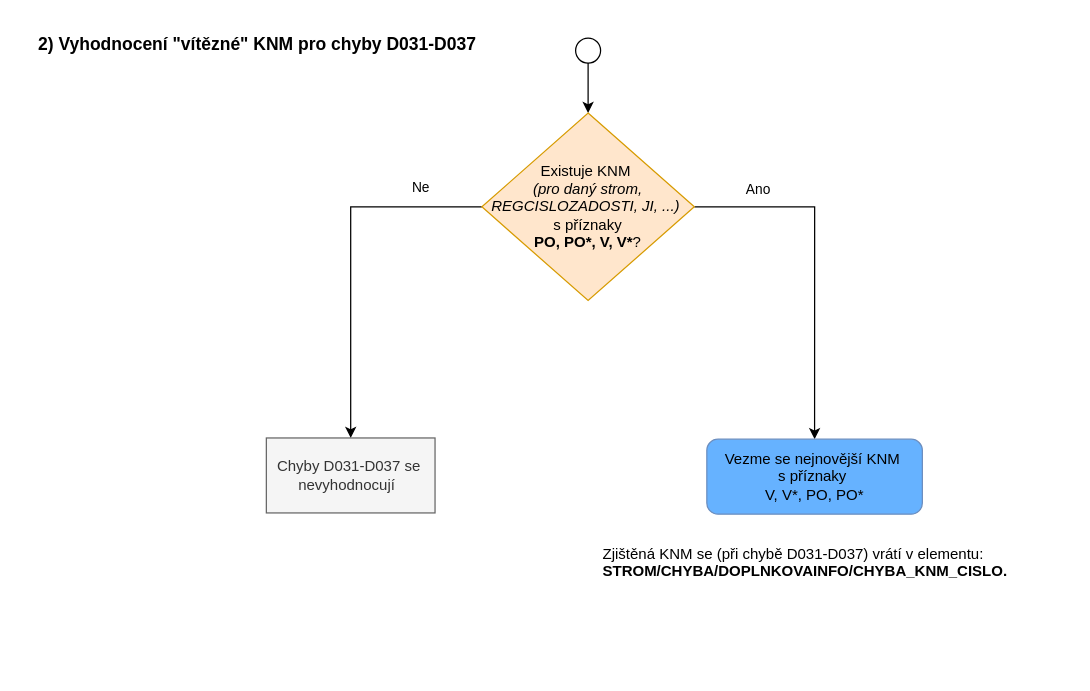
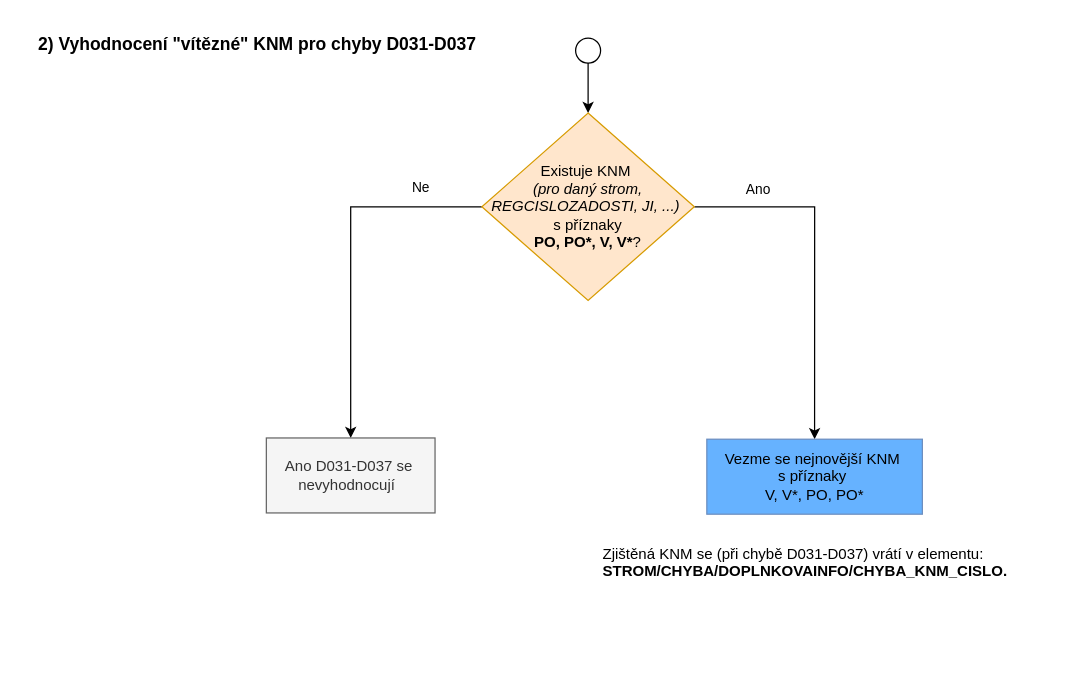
(351, 476) -> (351, 476)
(815, 477) -> (815, 477)
